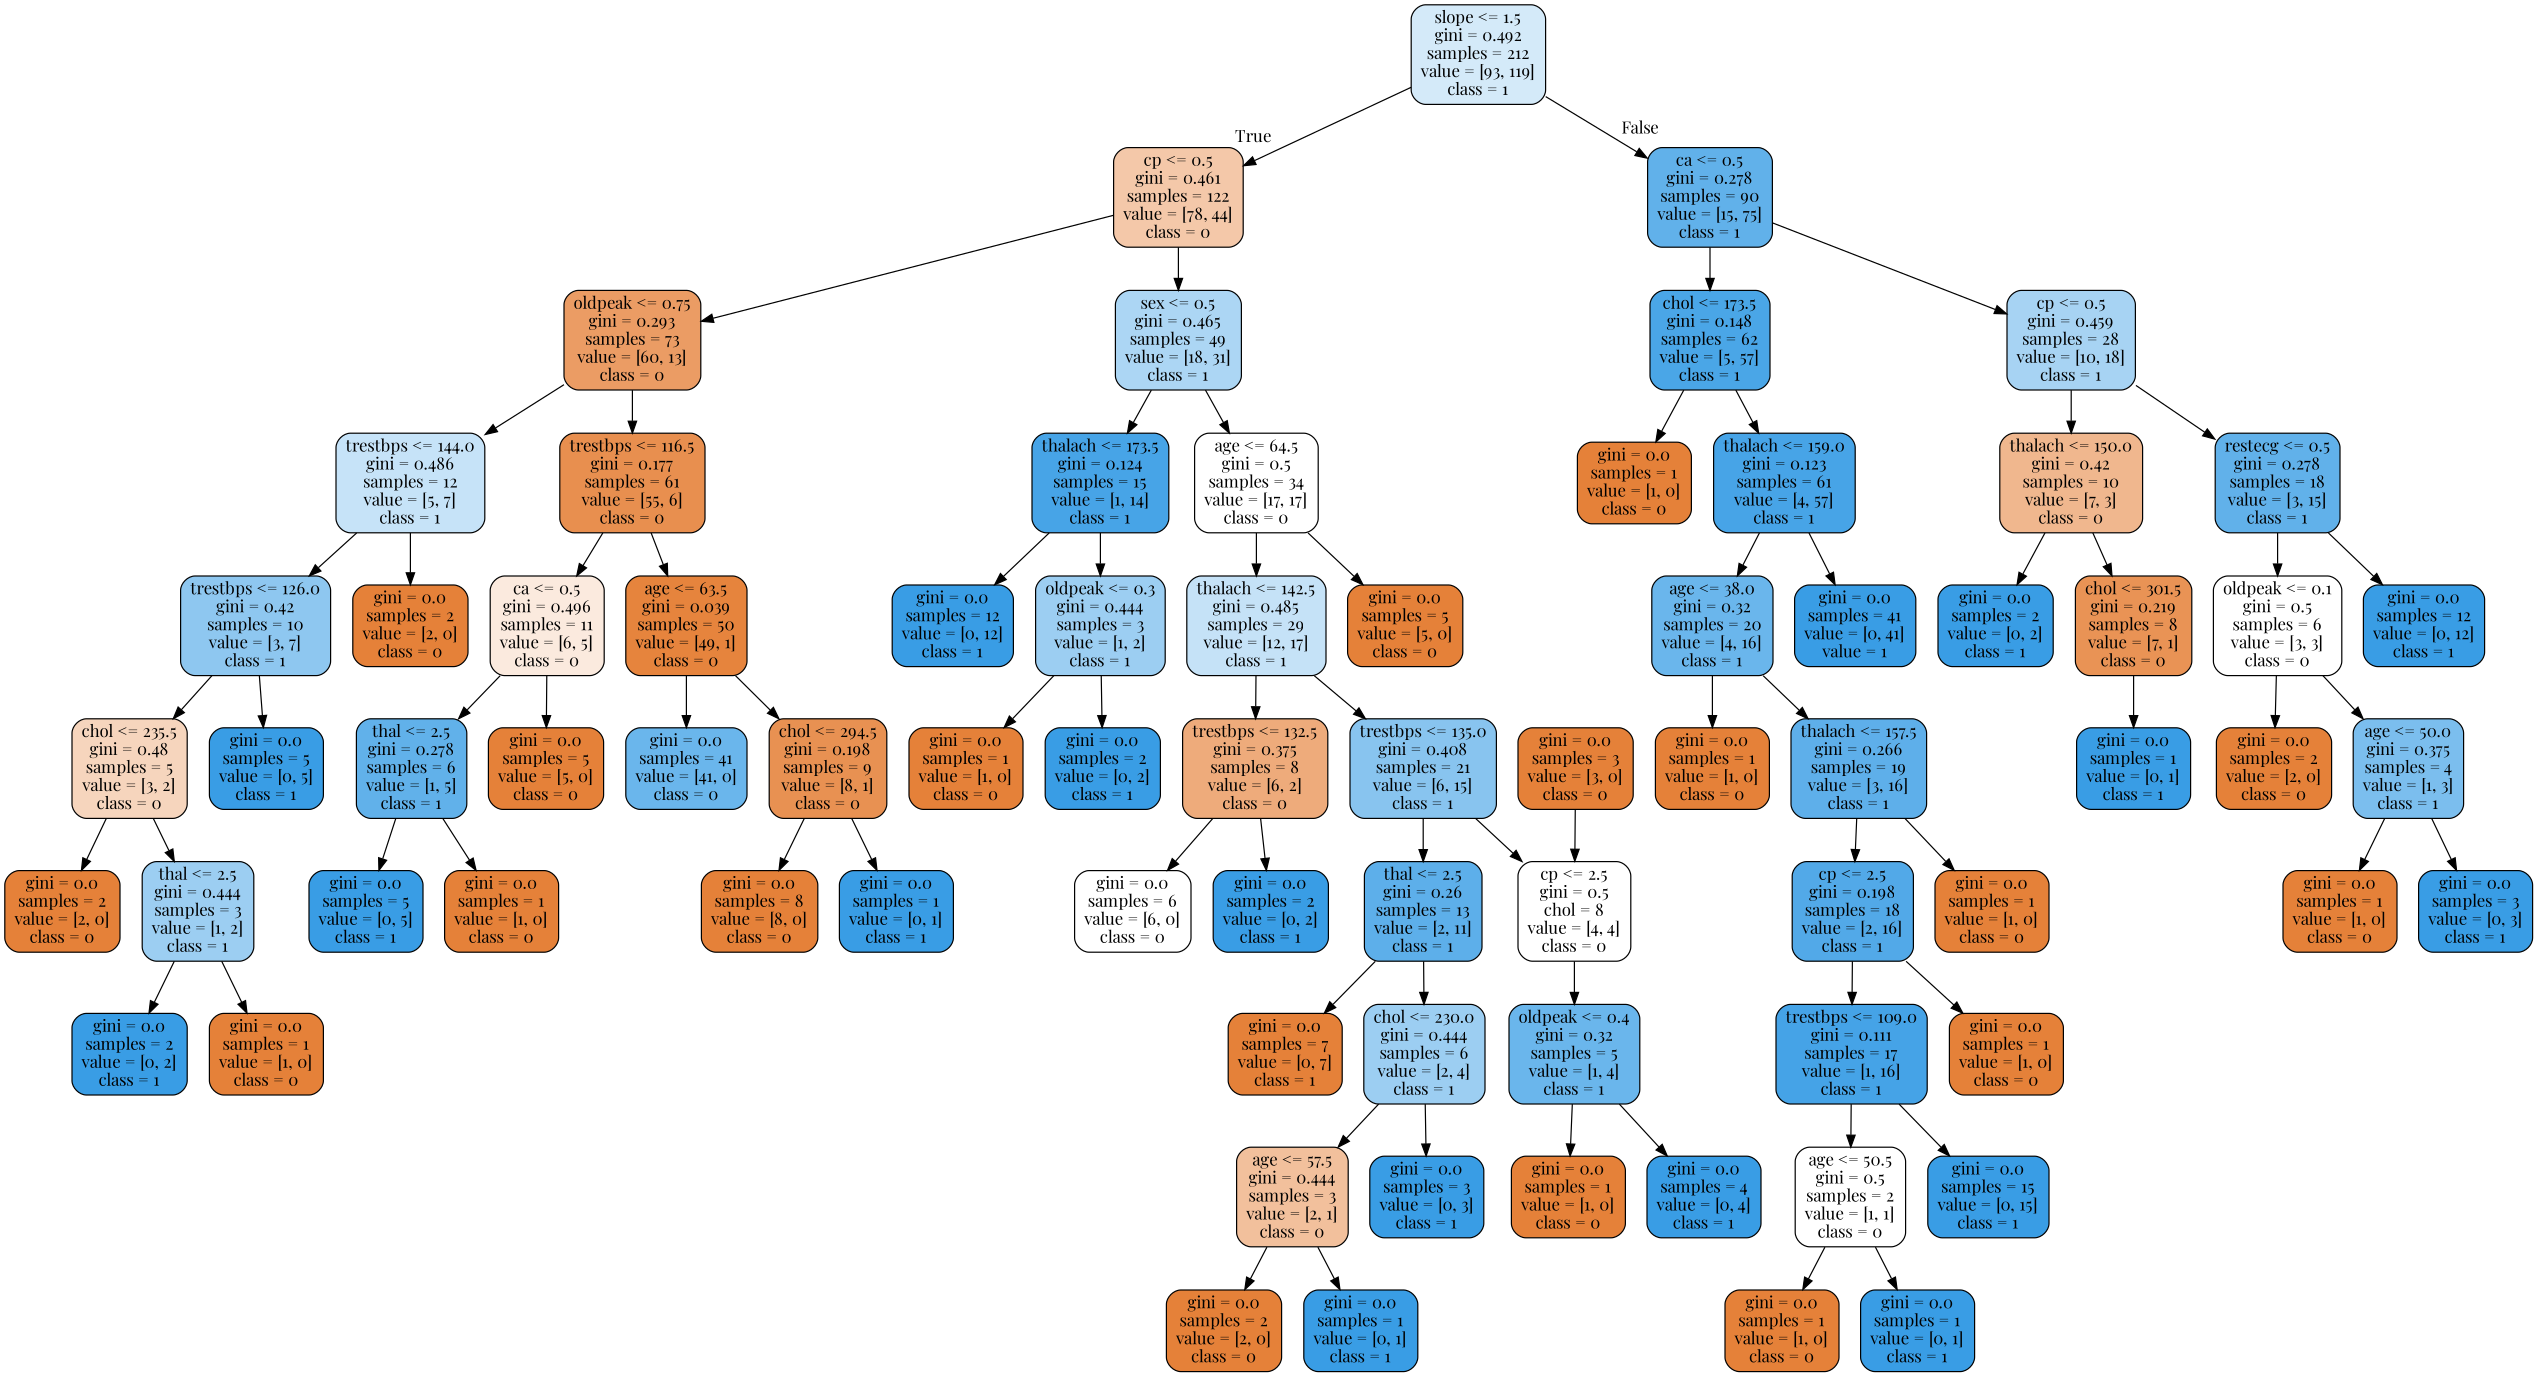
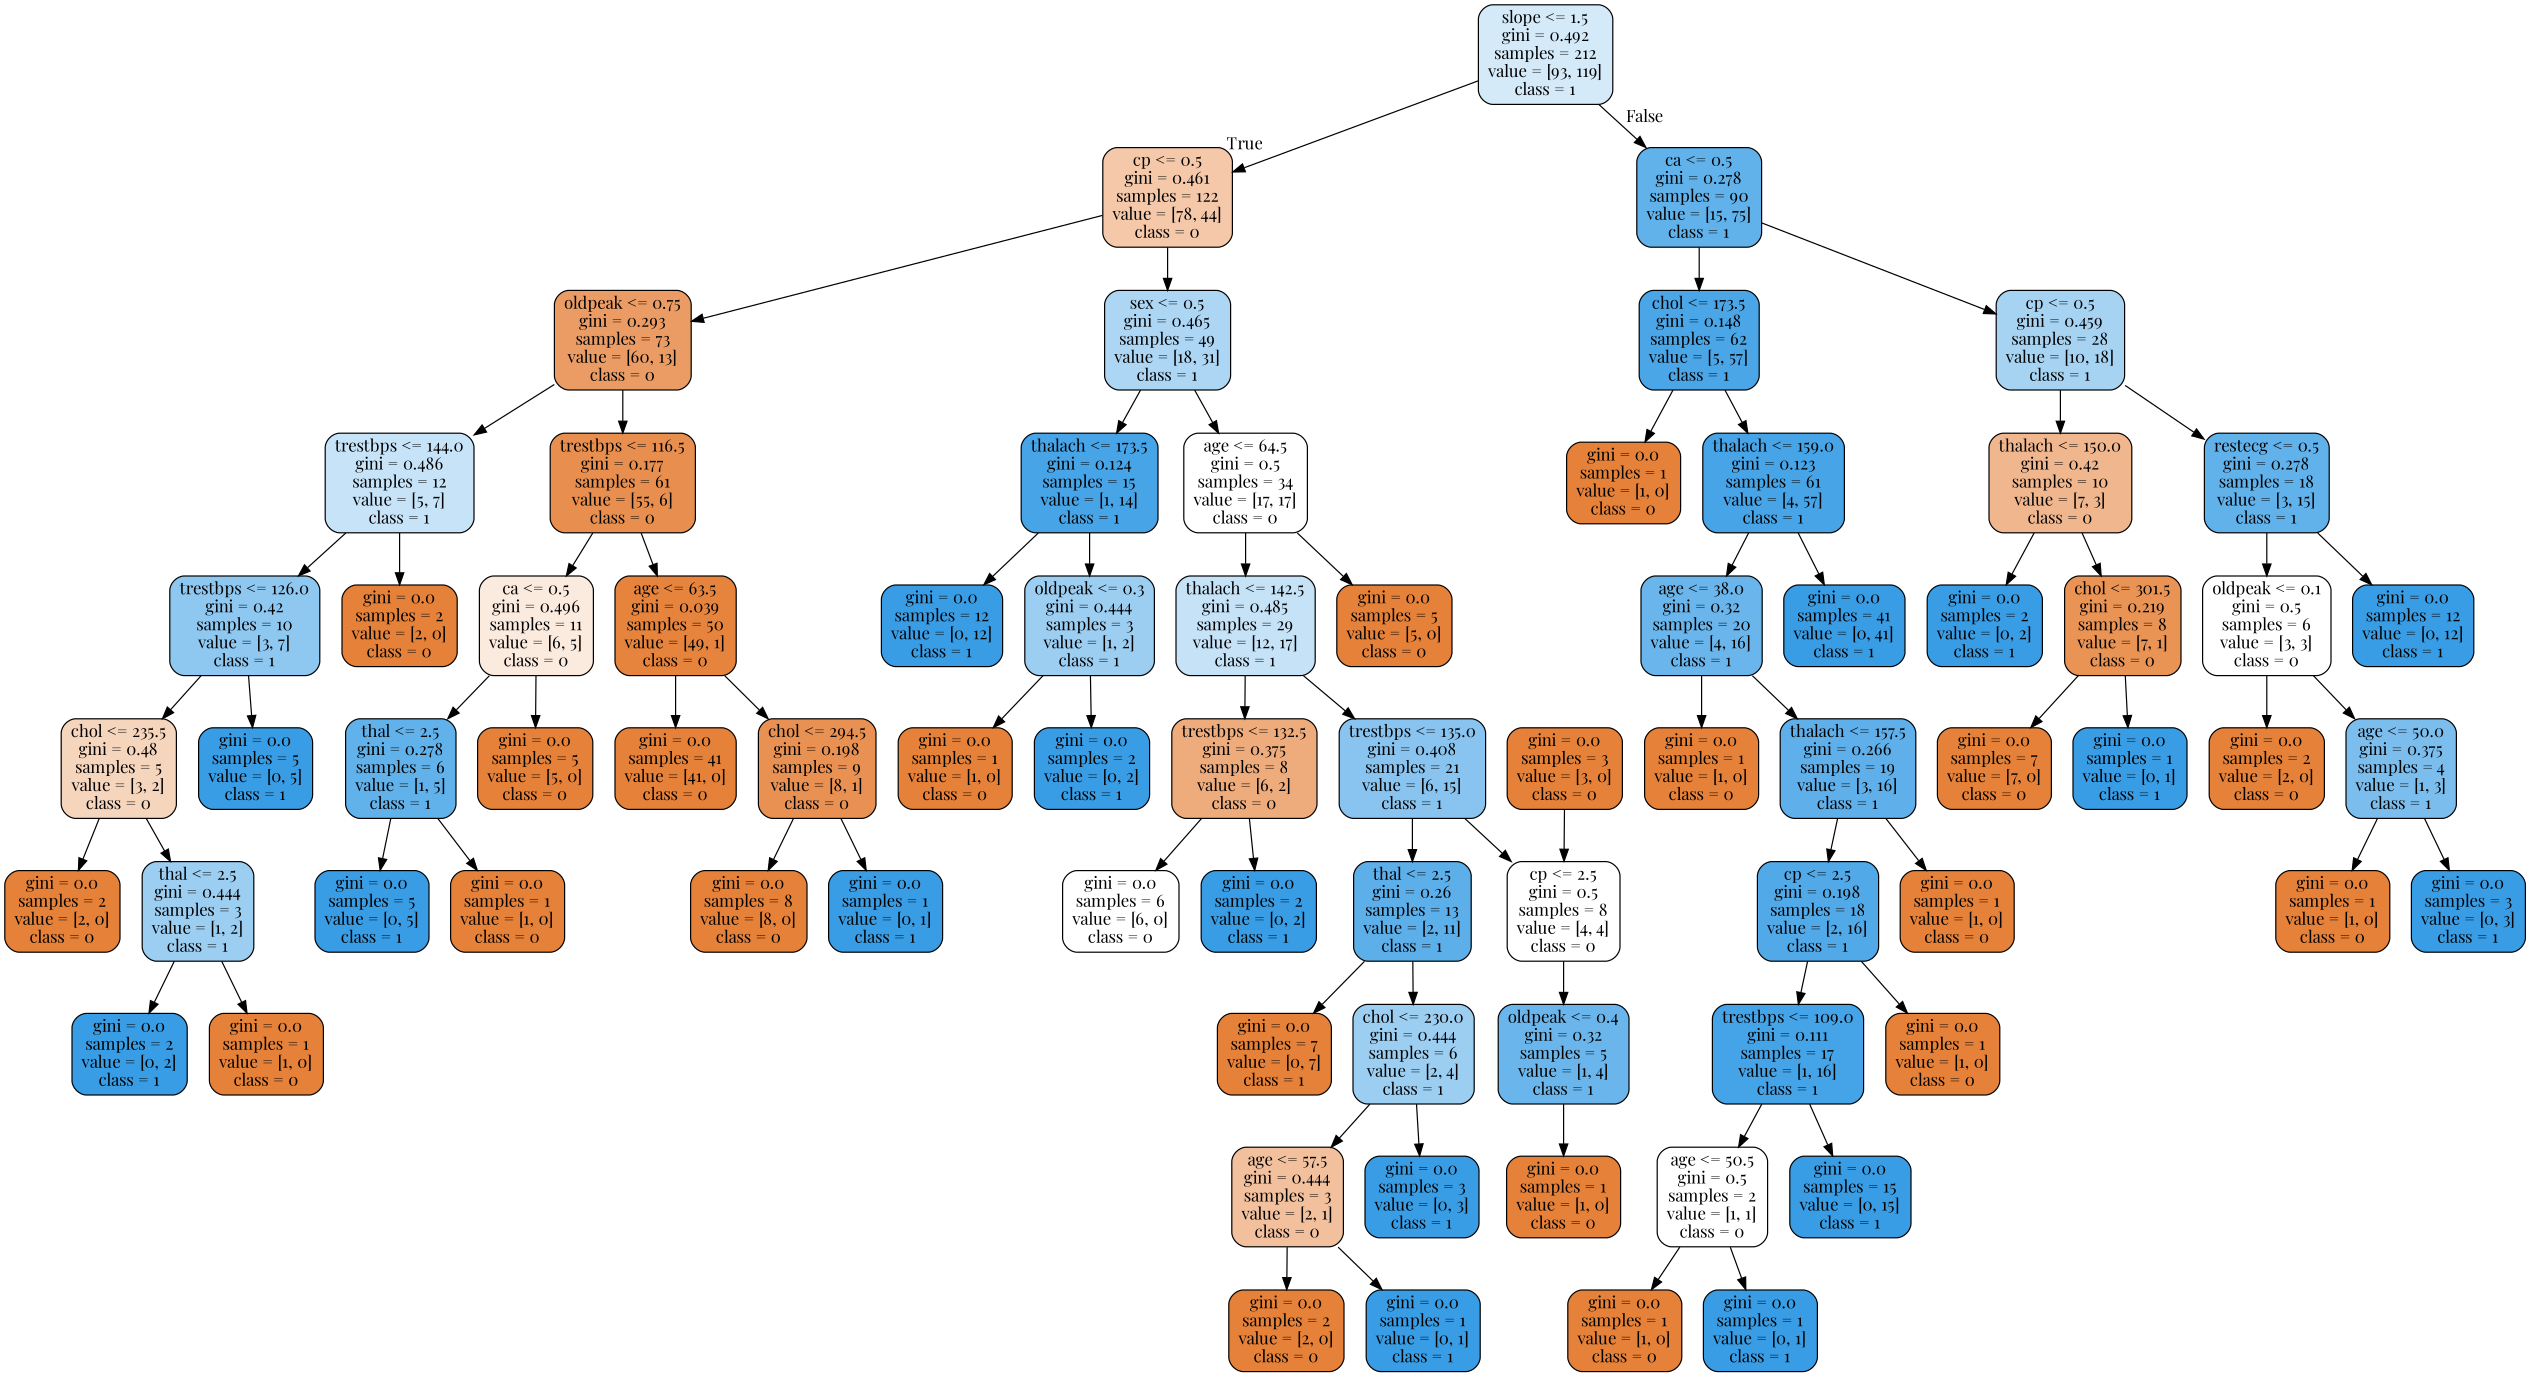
(1855, 626) -> (1844, 626)
(686, 769) -> (676, 769)
none -> (1994, 769)
(1574, 911) -> (1564, 911)
(1704, 1197) -> none
